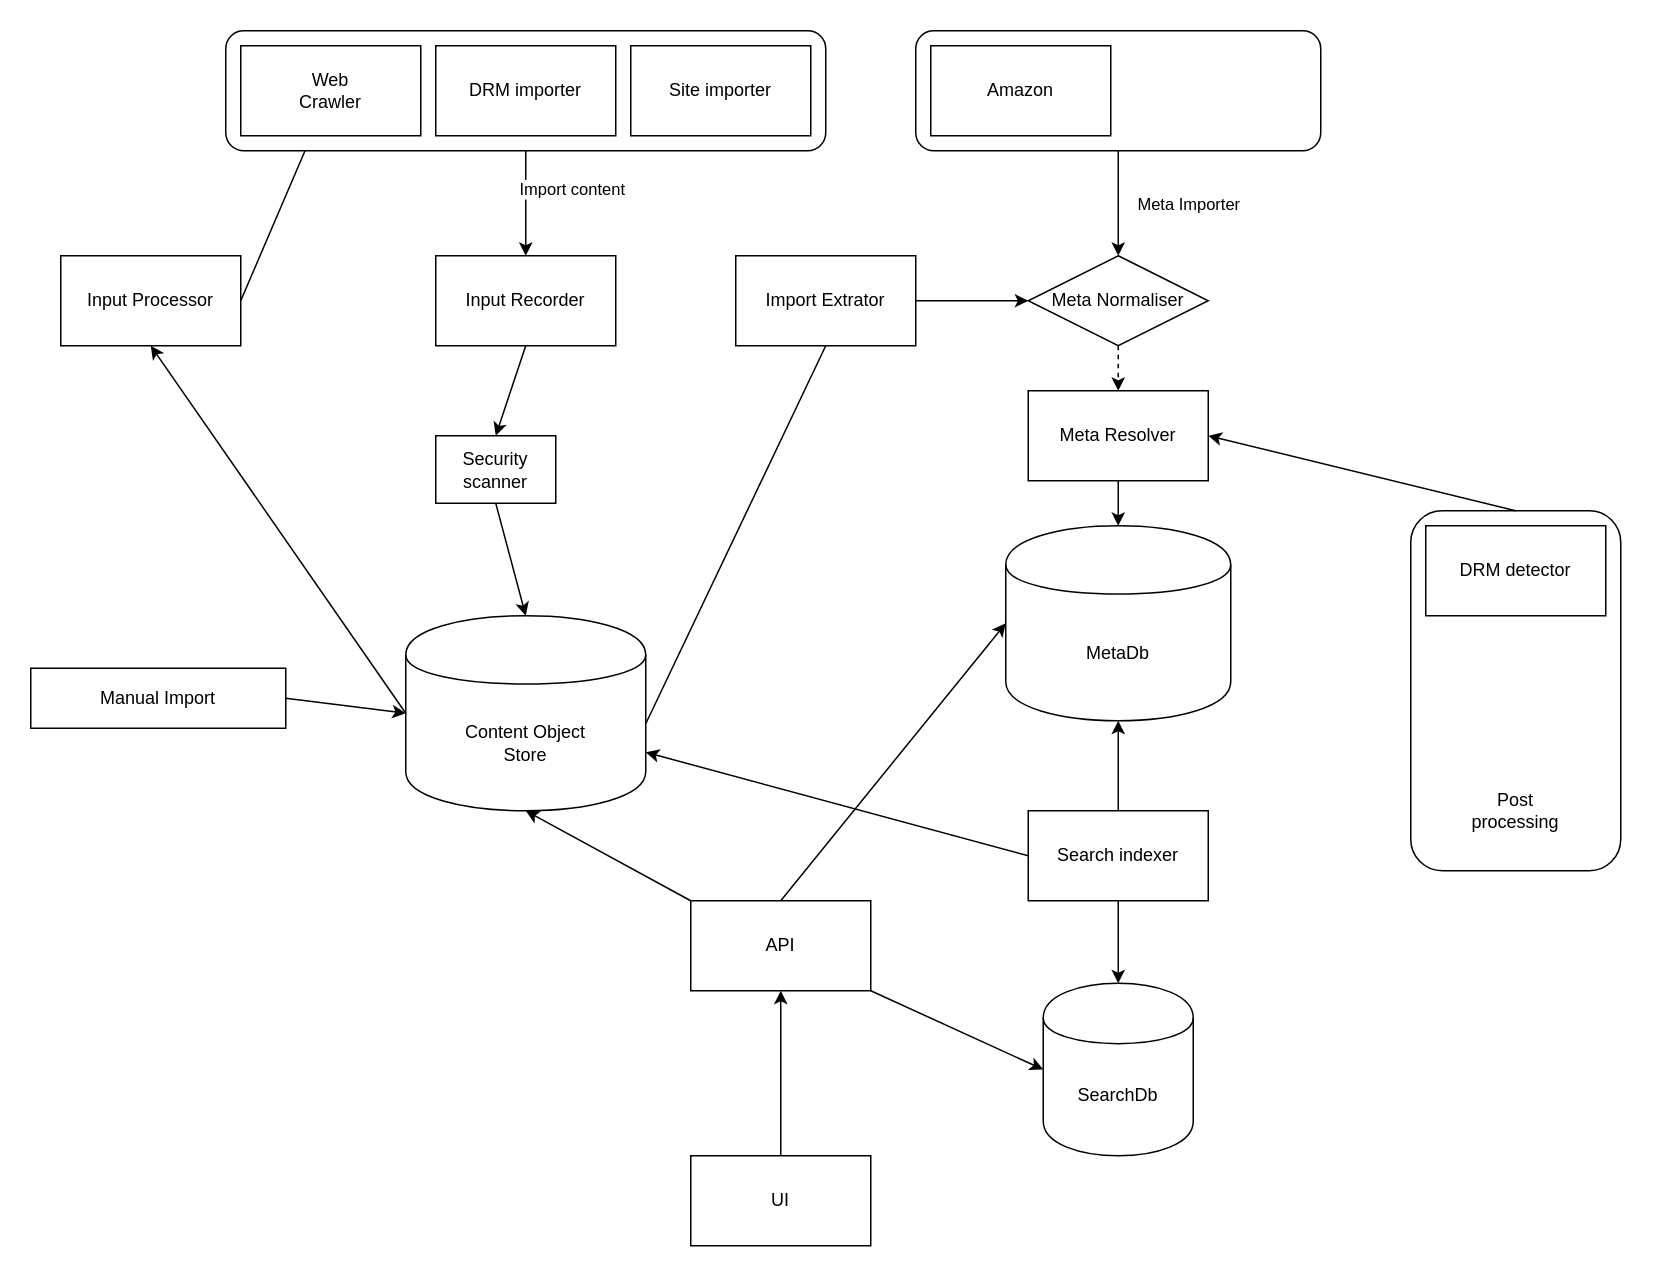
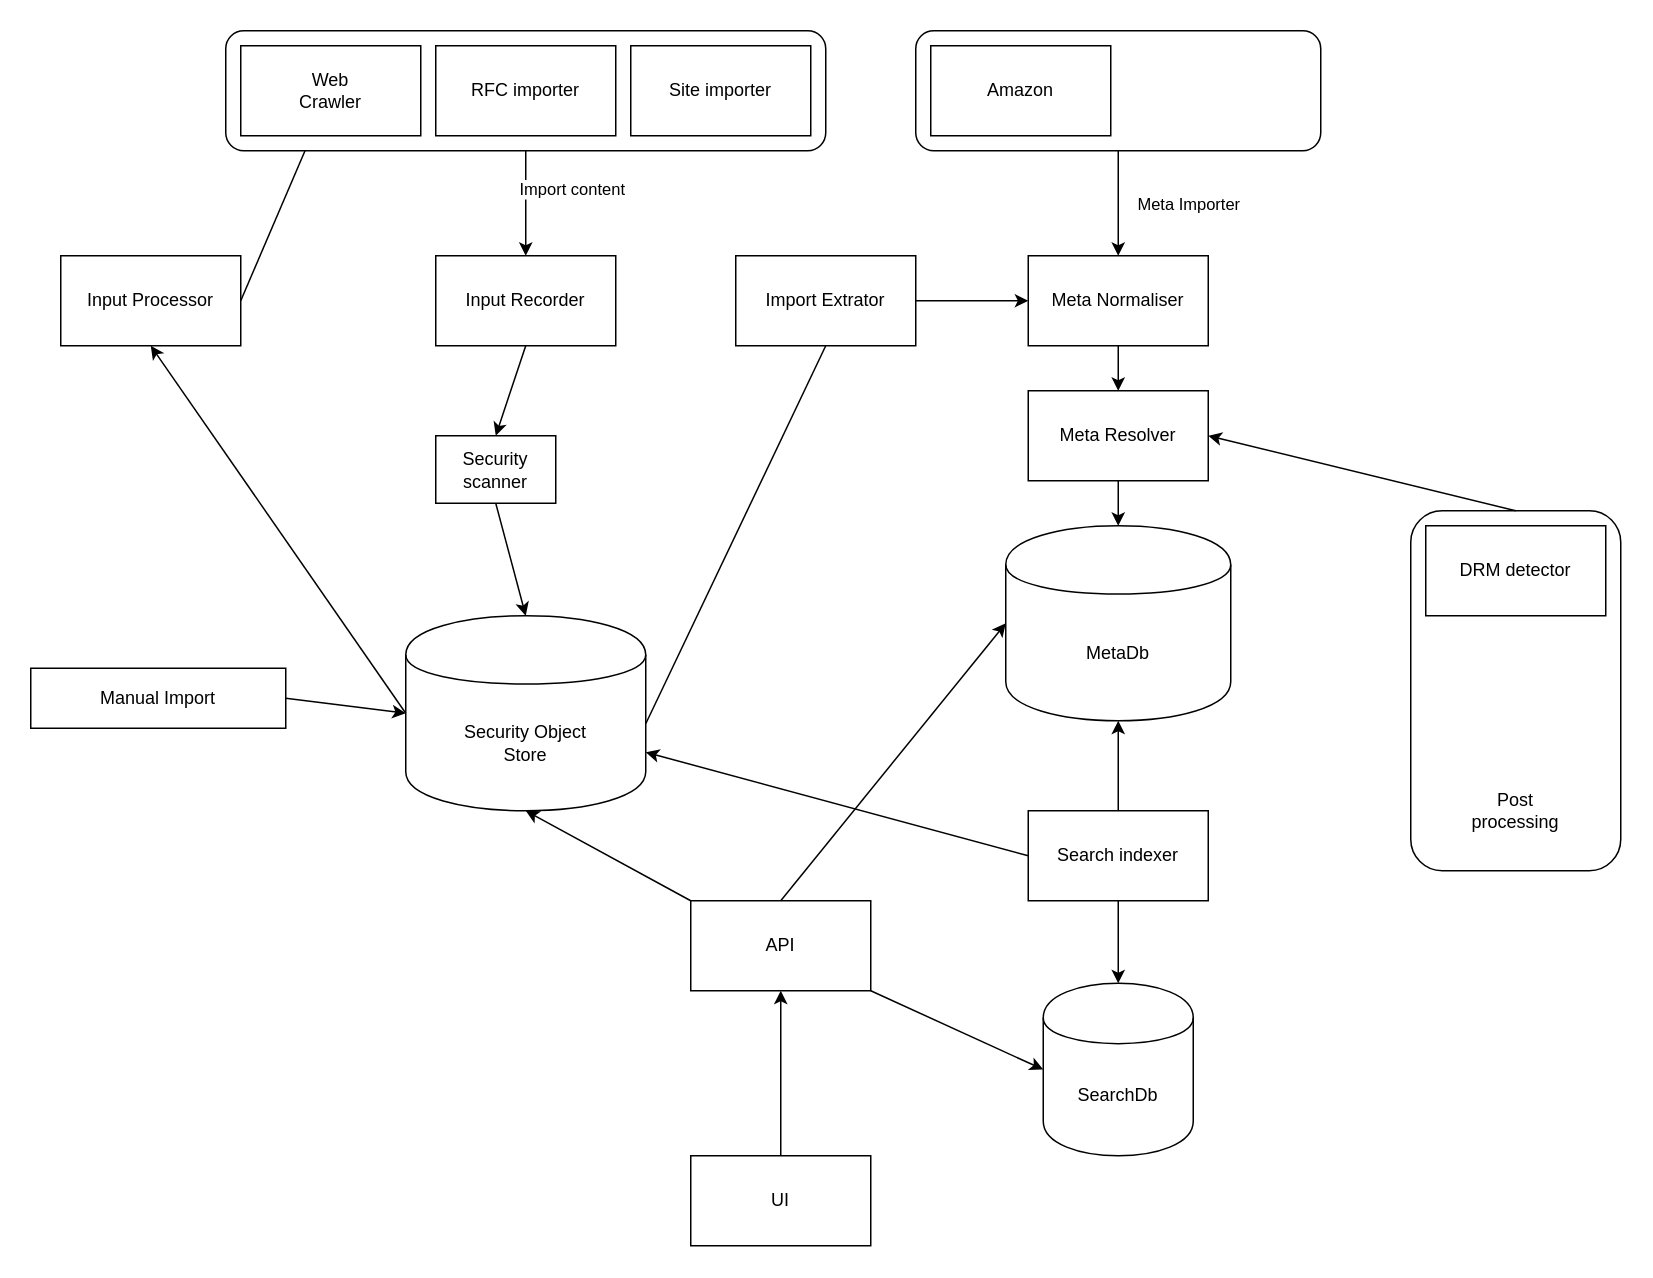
(526, 91) -> (526, 91)
(1118, 301) -> (1118, 301)
(1118, 363) -> (1118, 363)
(526, 743) -> (526, 743)
